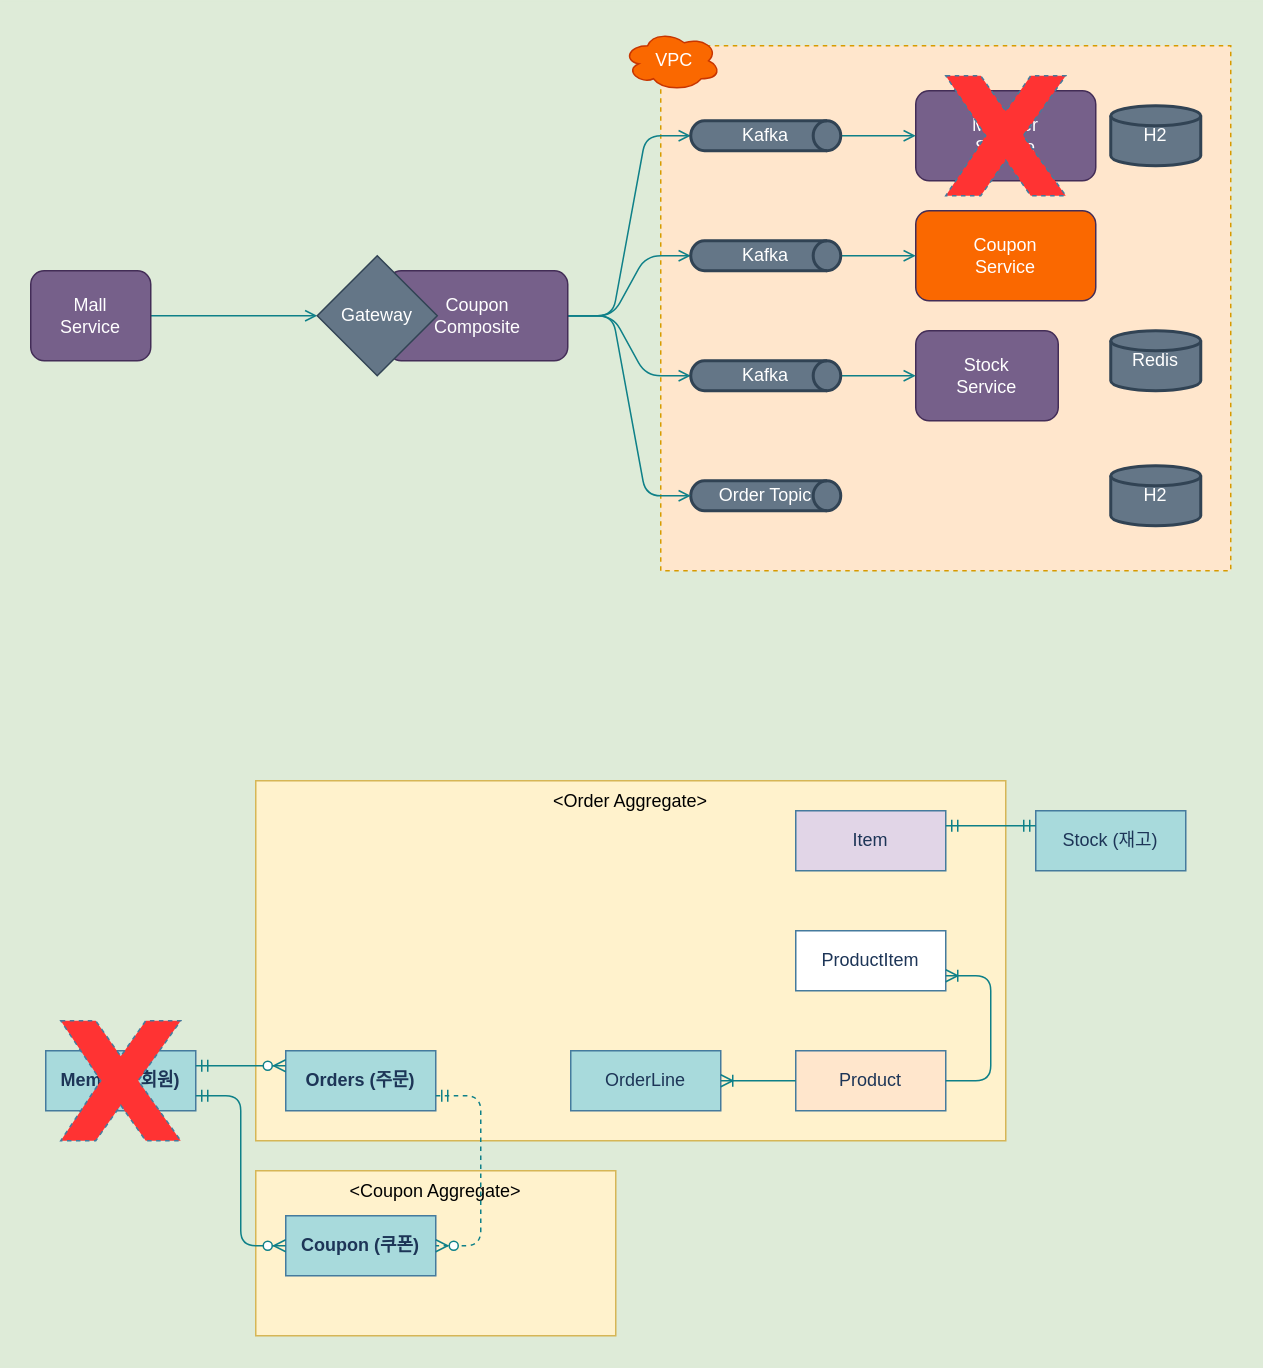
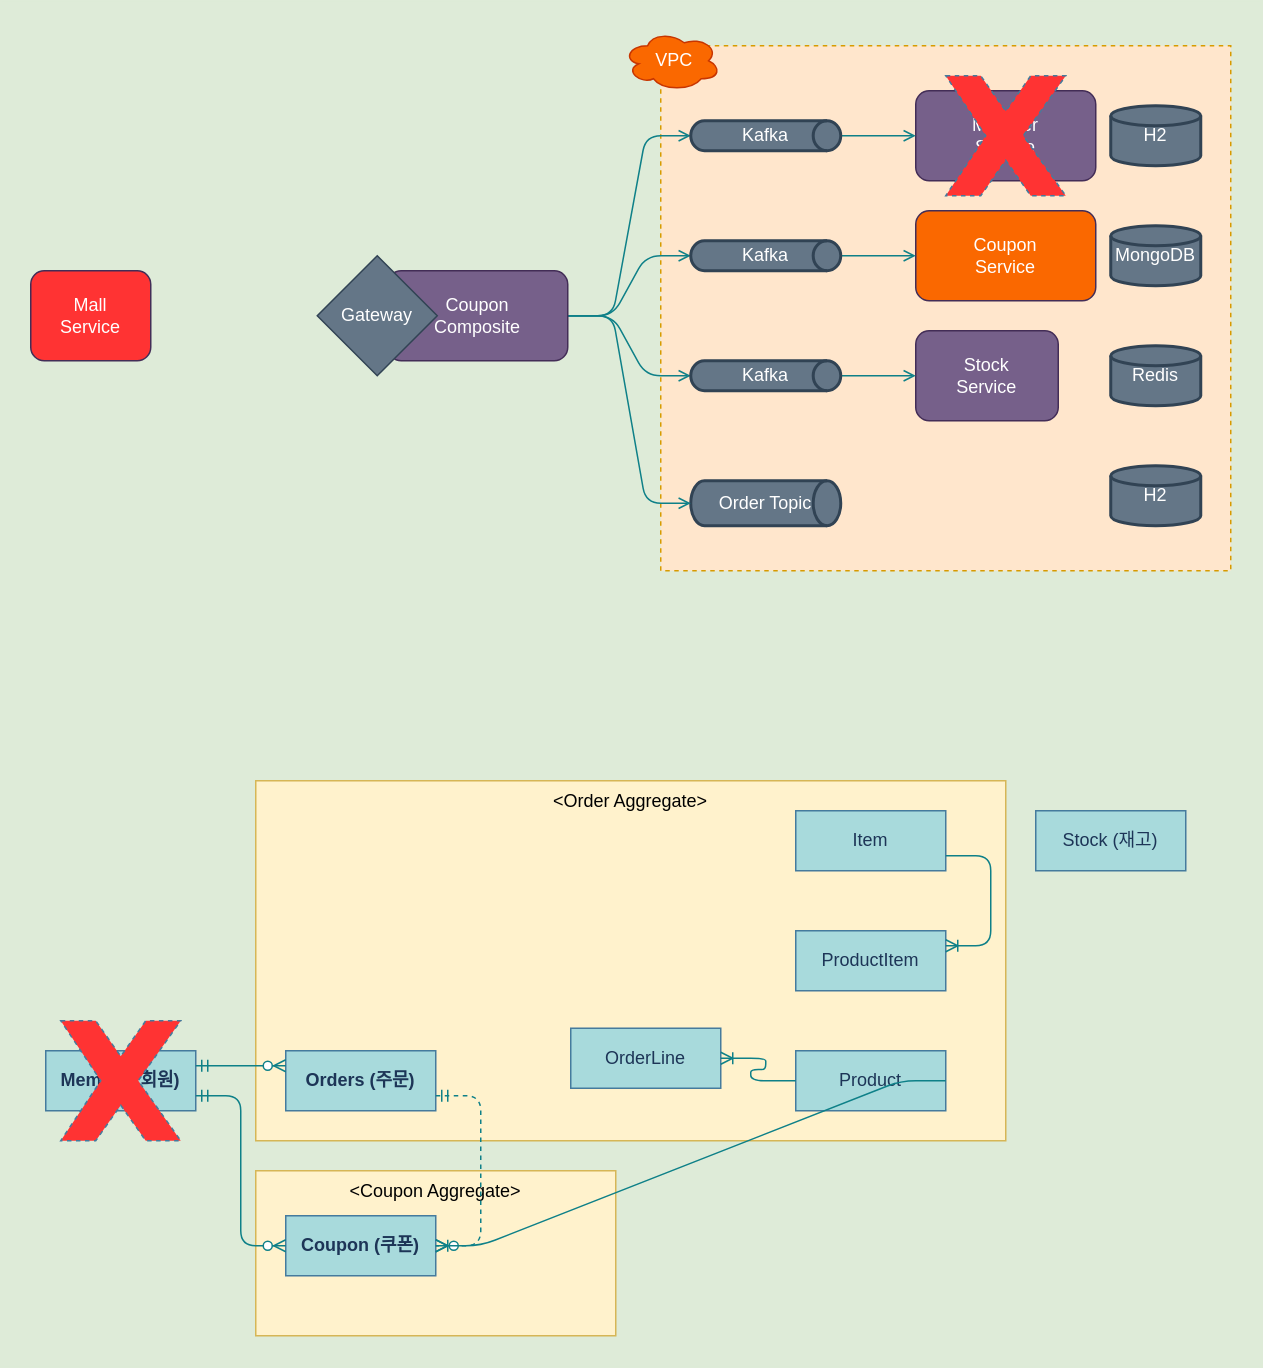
none -> (1156, 256)
(91, 316) -> (91, 316)
(232, 316) -> none
(1156, 361) -> (1156, 376)
(766, 496) -> (766, 503)
(991, 826) -> none
(871, 841) -> (871, 841)
none -> (991, 901)
(871, 961) -> (871, 961)
(991, 1029) -> (708, 1156)
(646, 1081) -> (646, 1058)
(871, 1081) -> (871, 1081)
